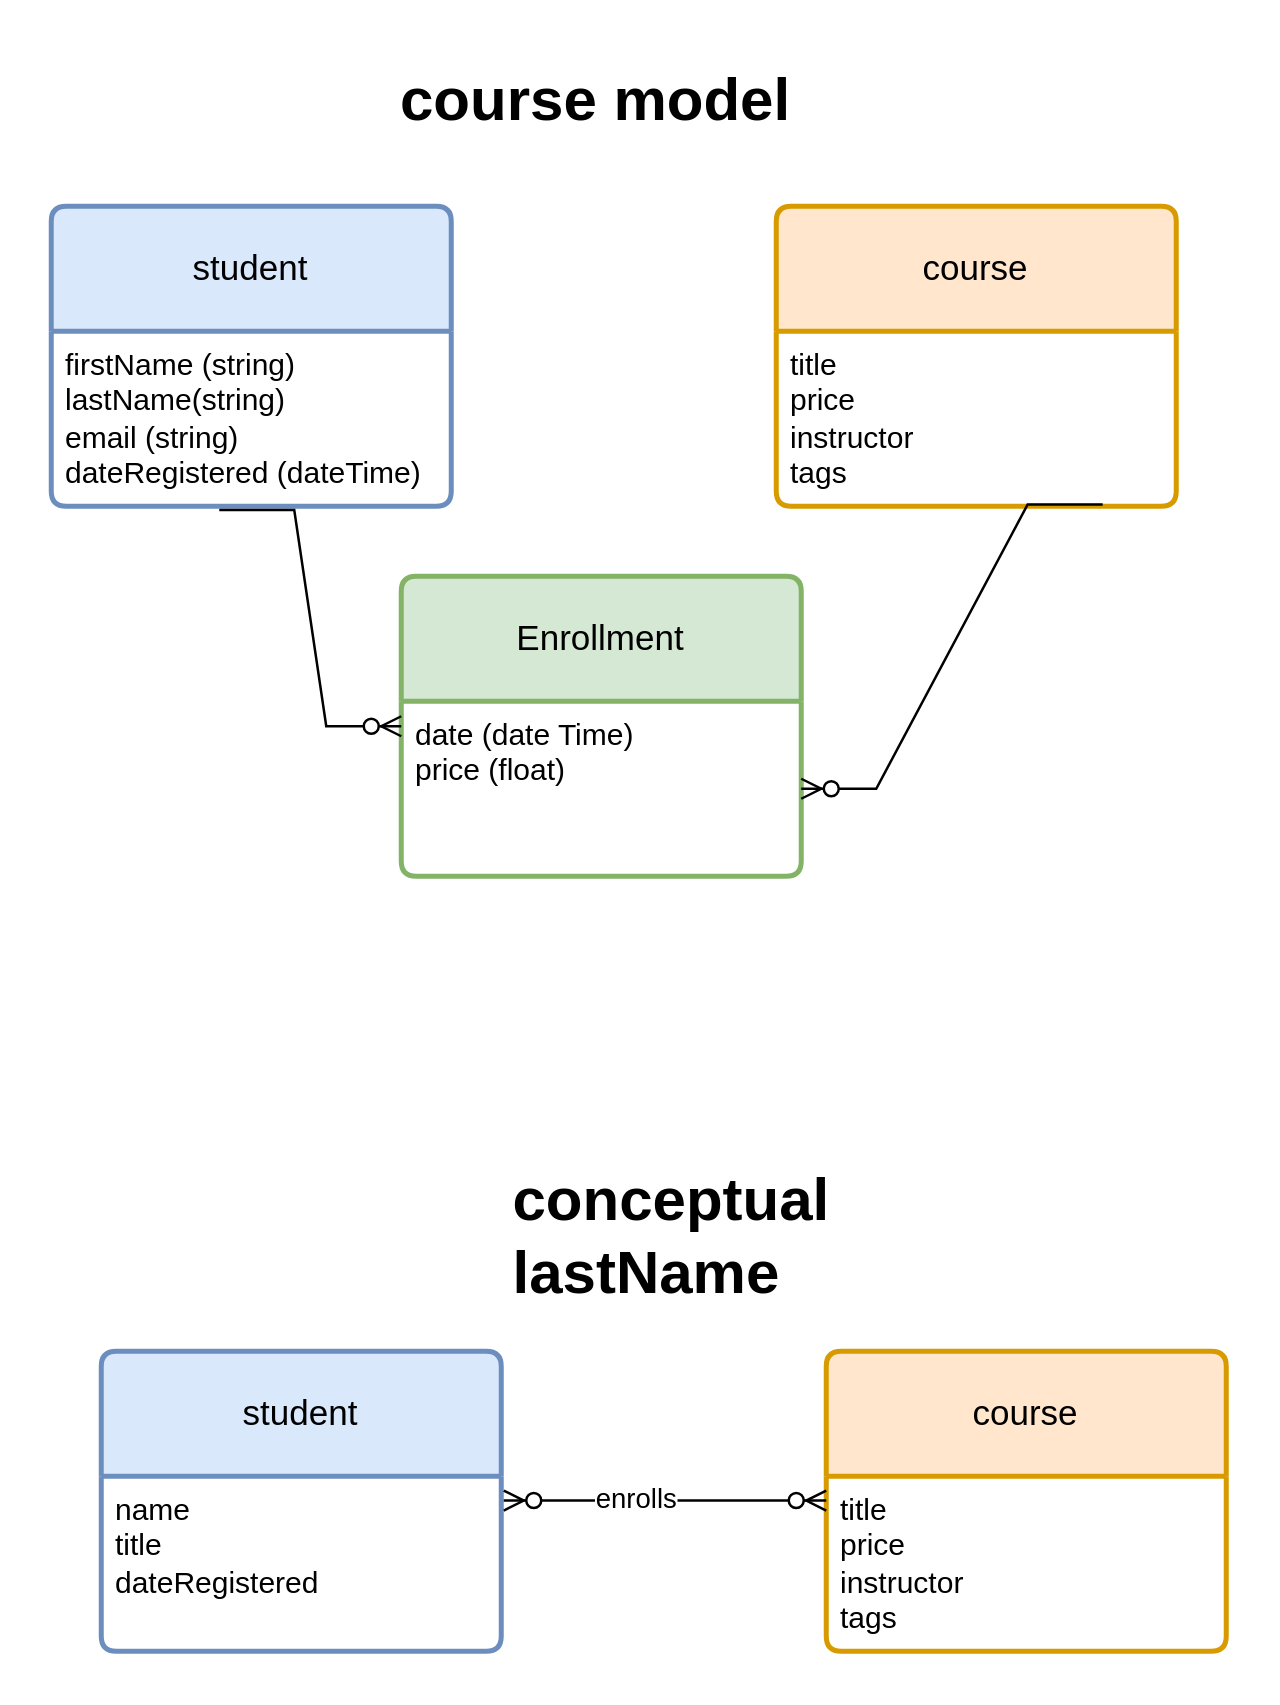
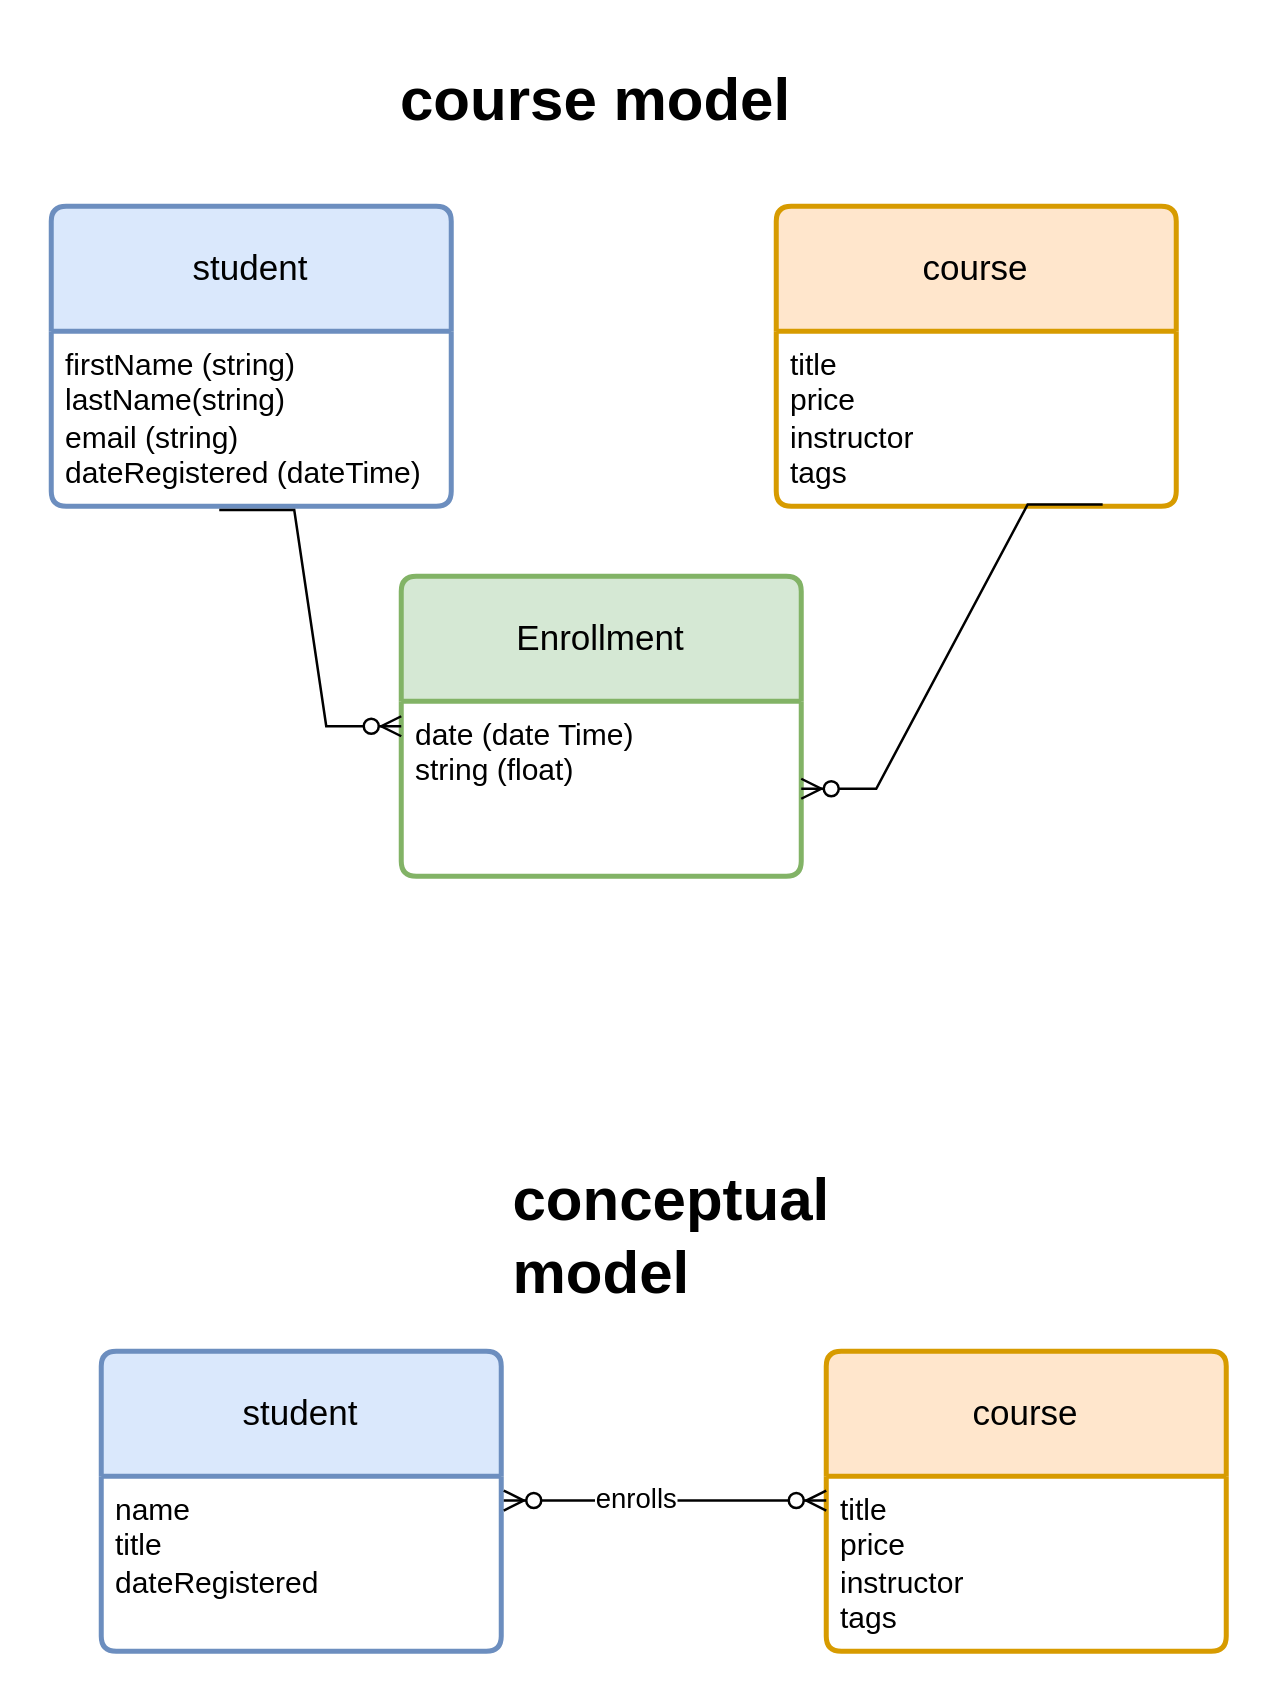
(539, 755) -> (539, 755)
(662, 1144) -> (636, 1144)
